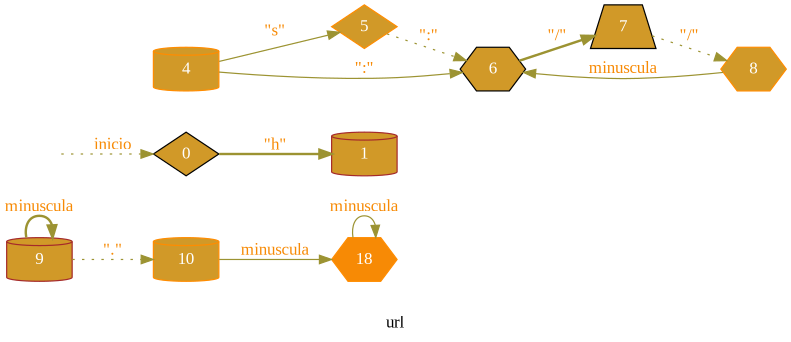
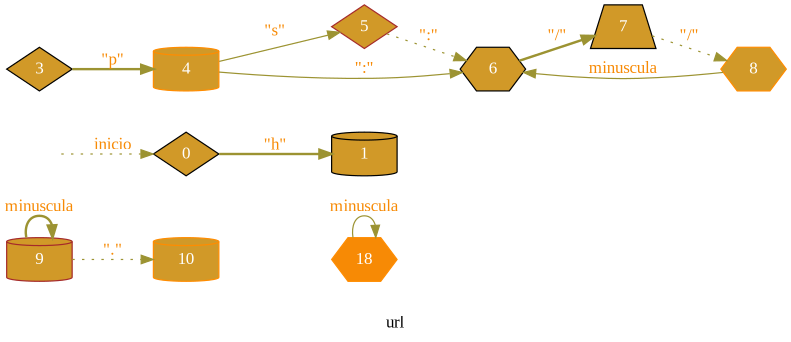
(364, 27) -> (364, 27)
none -> (39, 69)
(364, 154) -> (364, 154)
(269, 259) -> none
